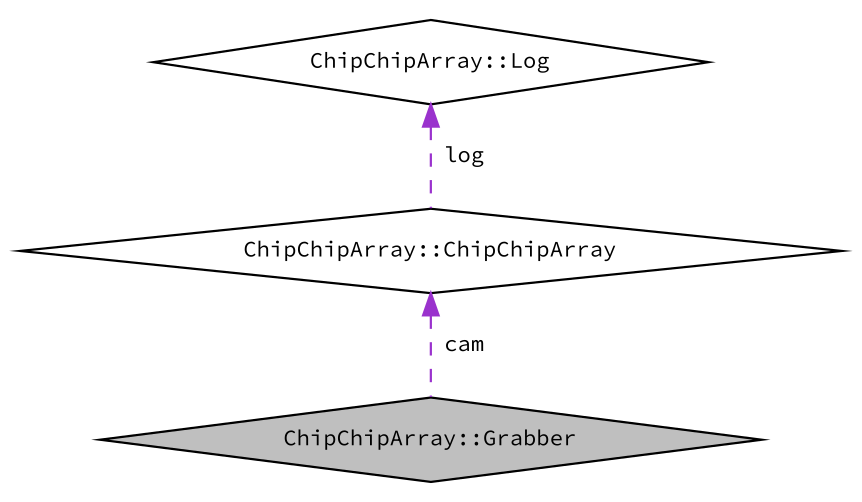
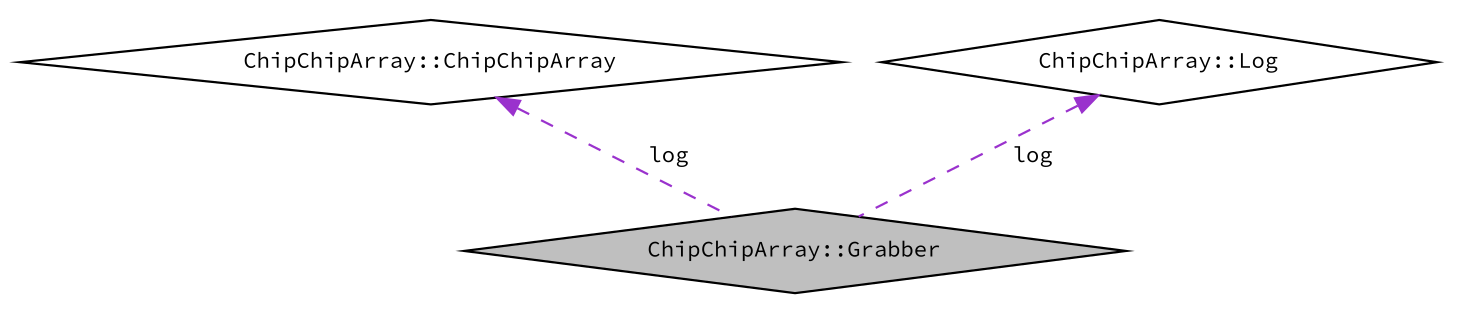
(431, 167) -> (968, 161)
(459, 345) -> (663, 157)
